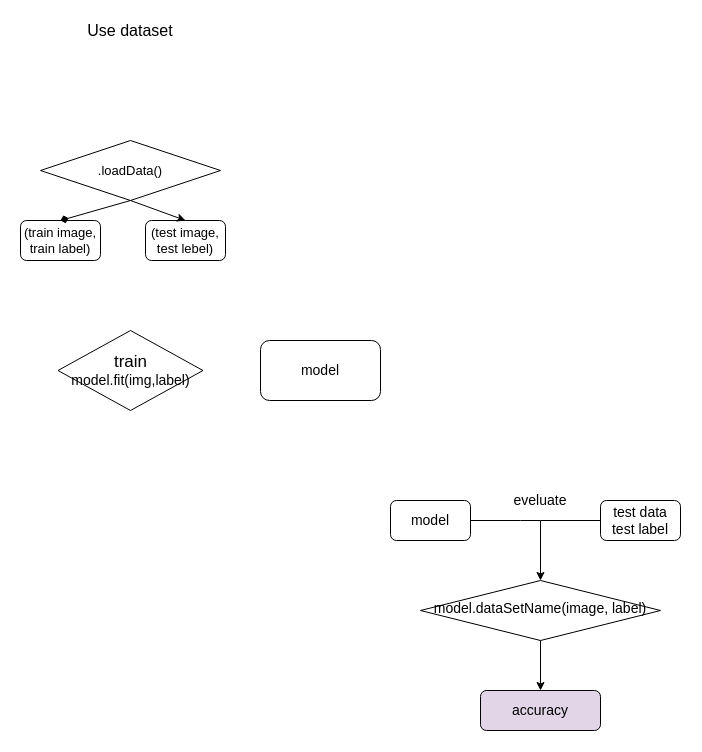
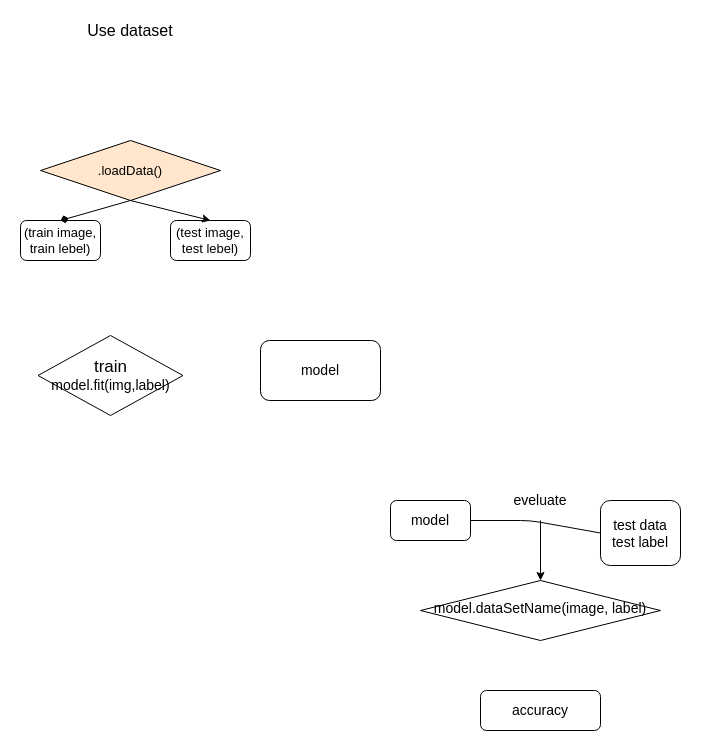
(131, 171) -> (131, 171)
(61, 241) -> (61, 241)
(186, 241) -> (211, 241)
(131, 371) -> (111, 376)
(641, 521) -> (641, 533)
(541, 662) -> none
(541, 711) -> (541, 711)
